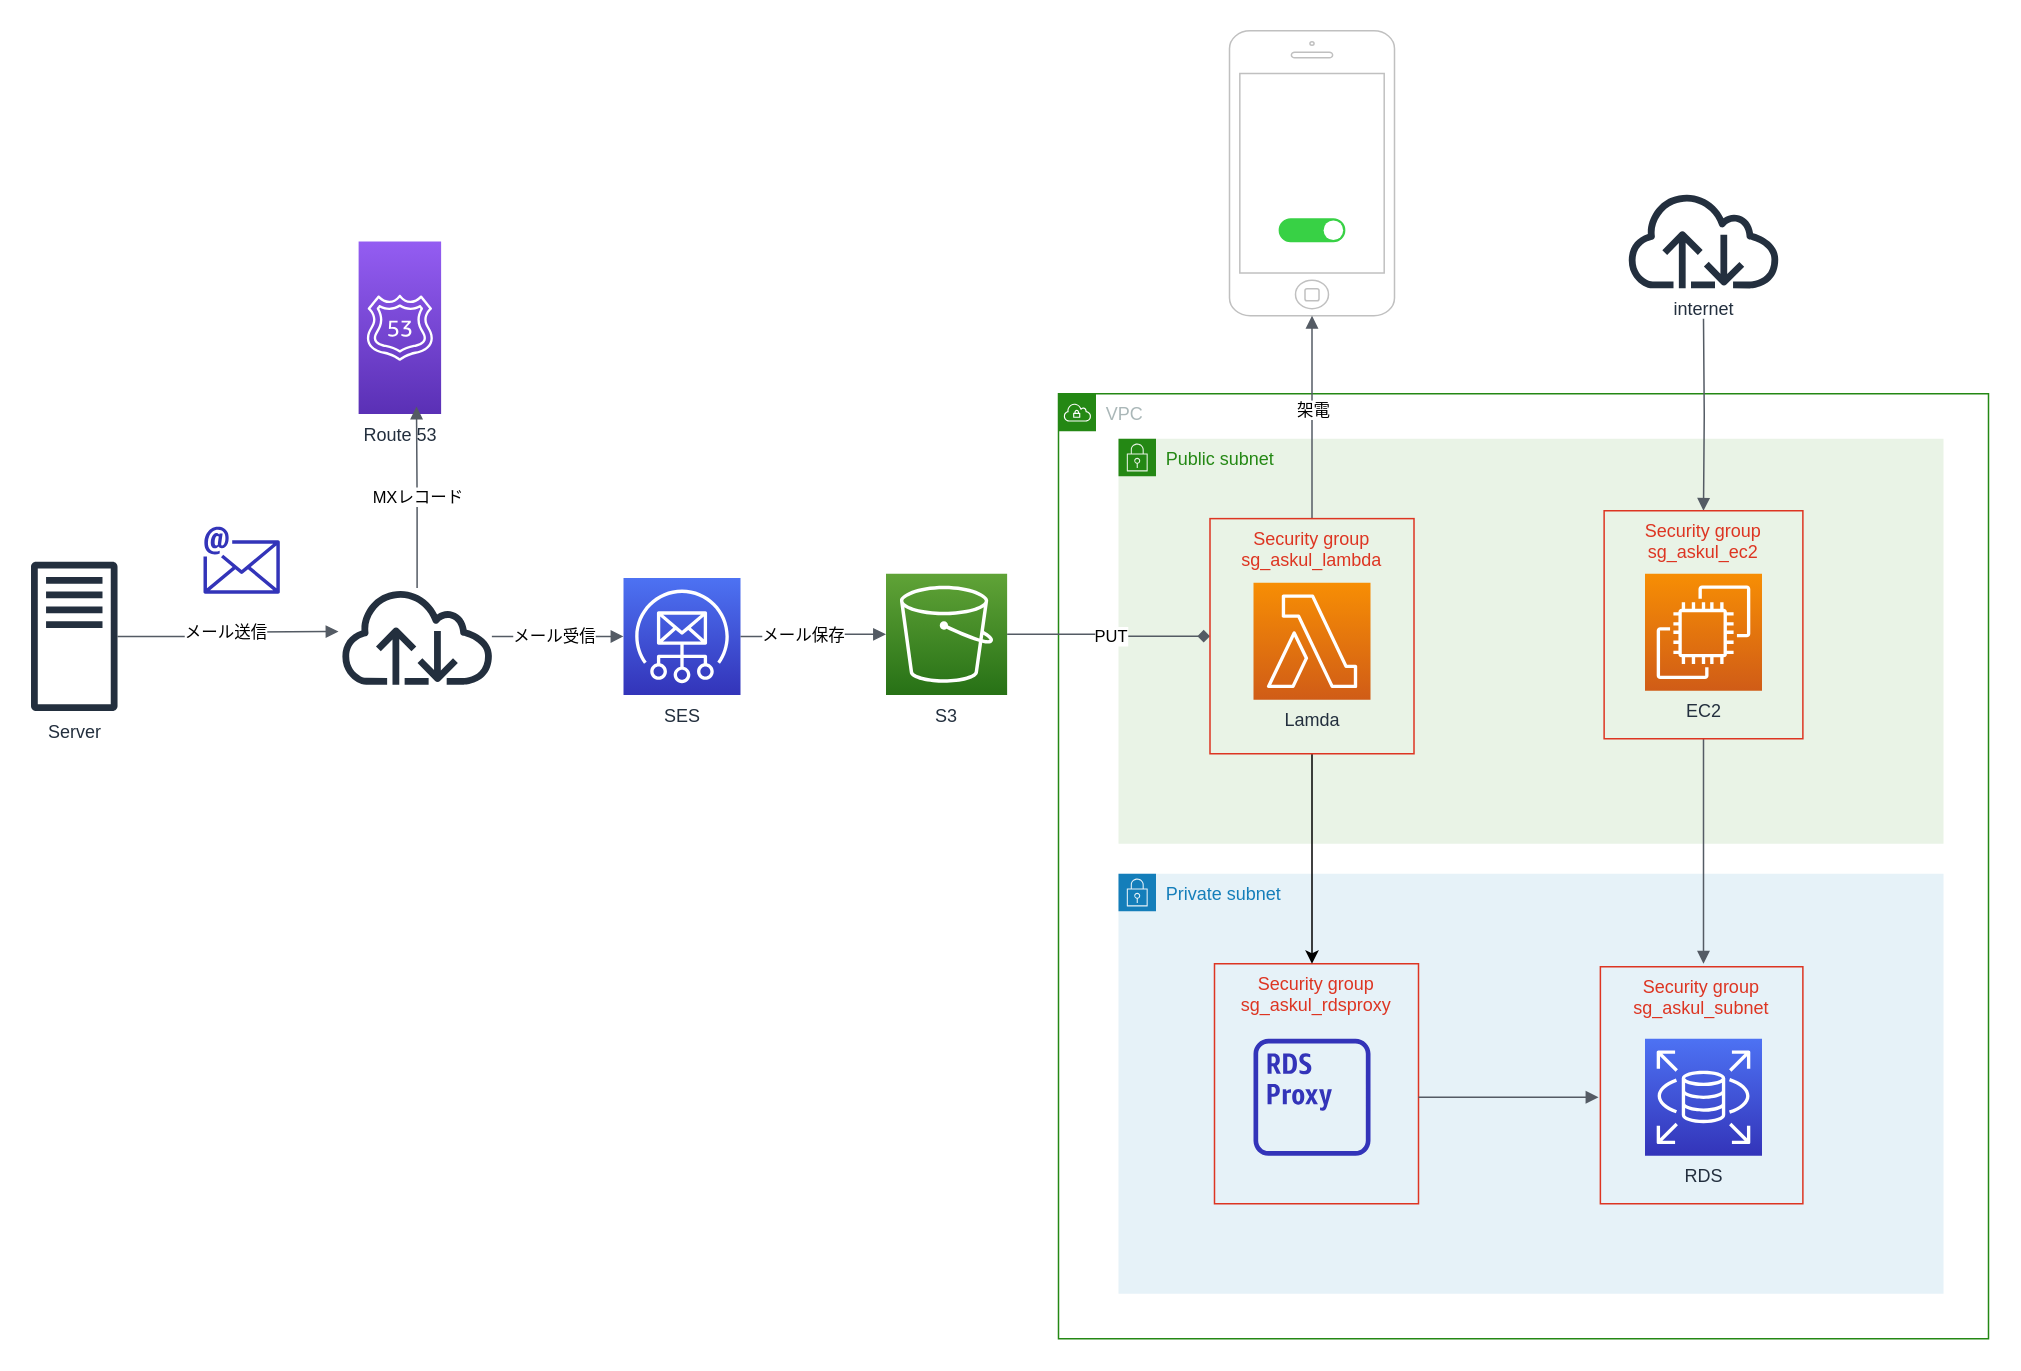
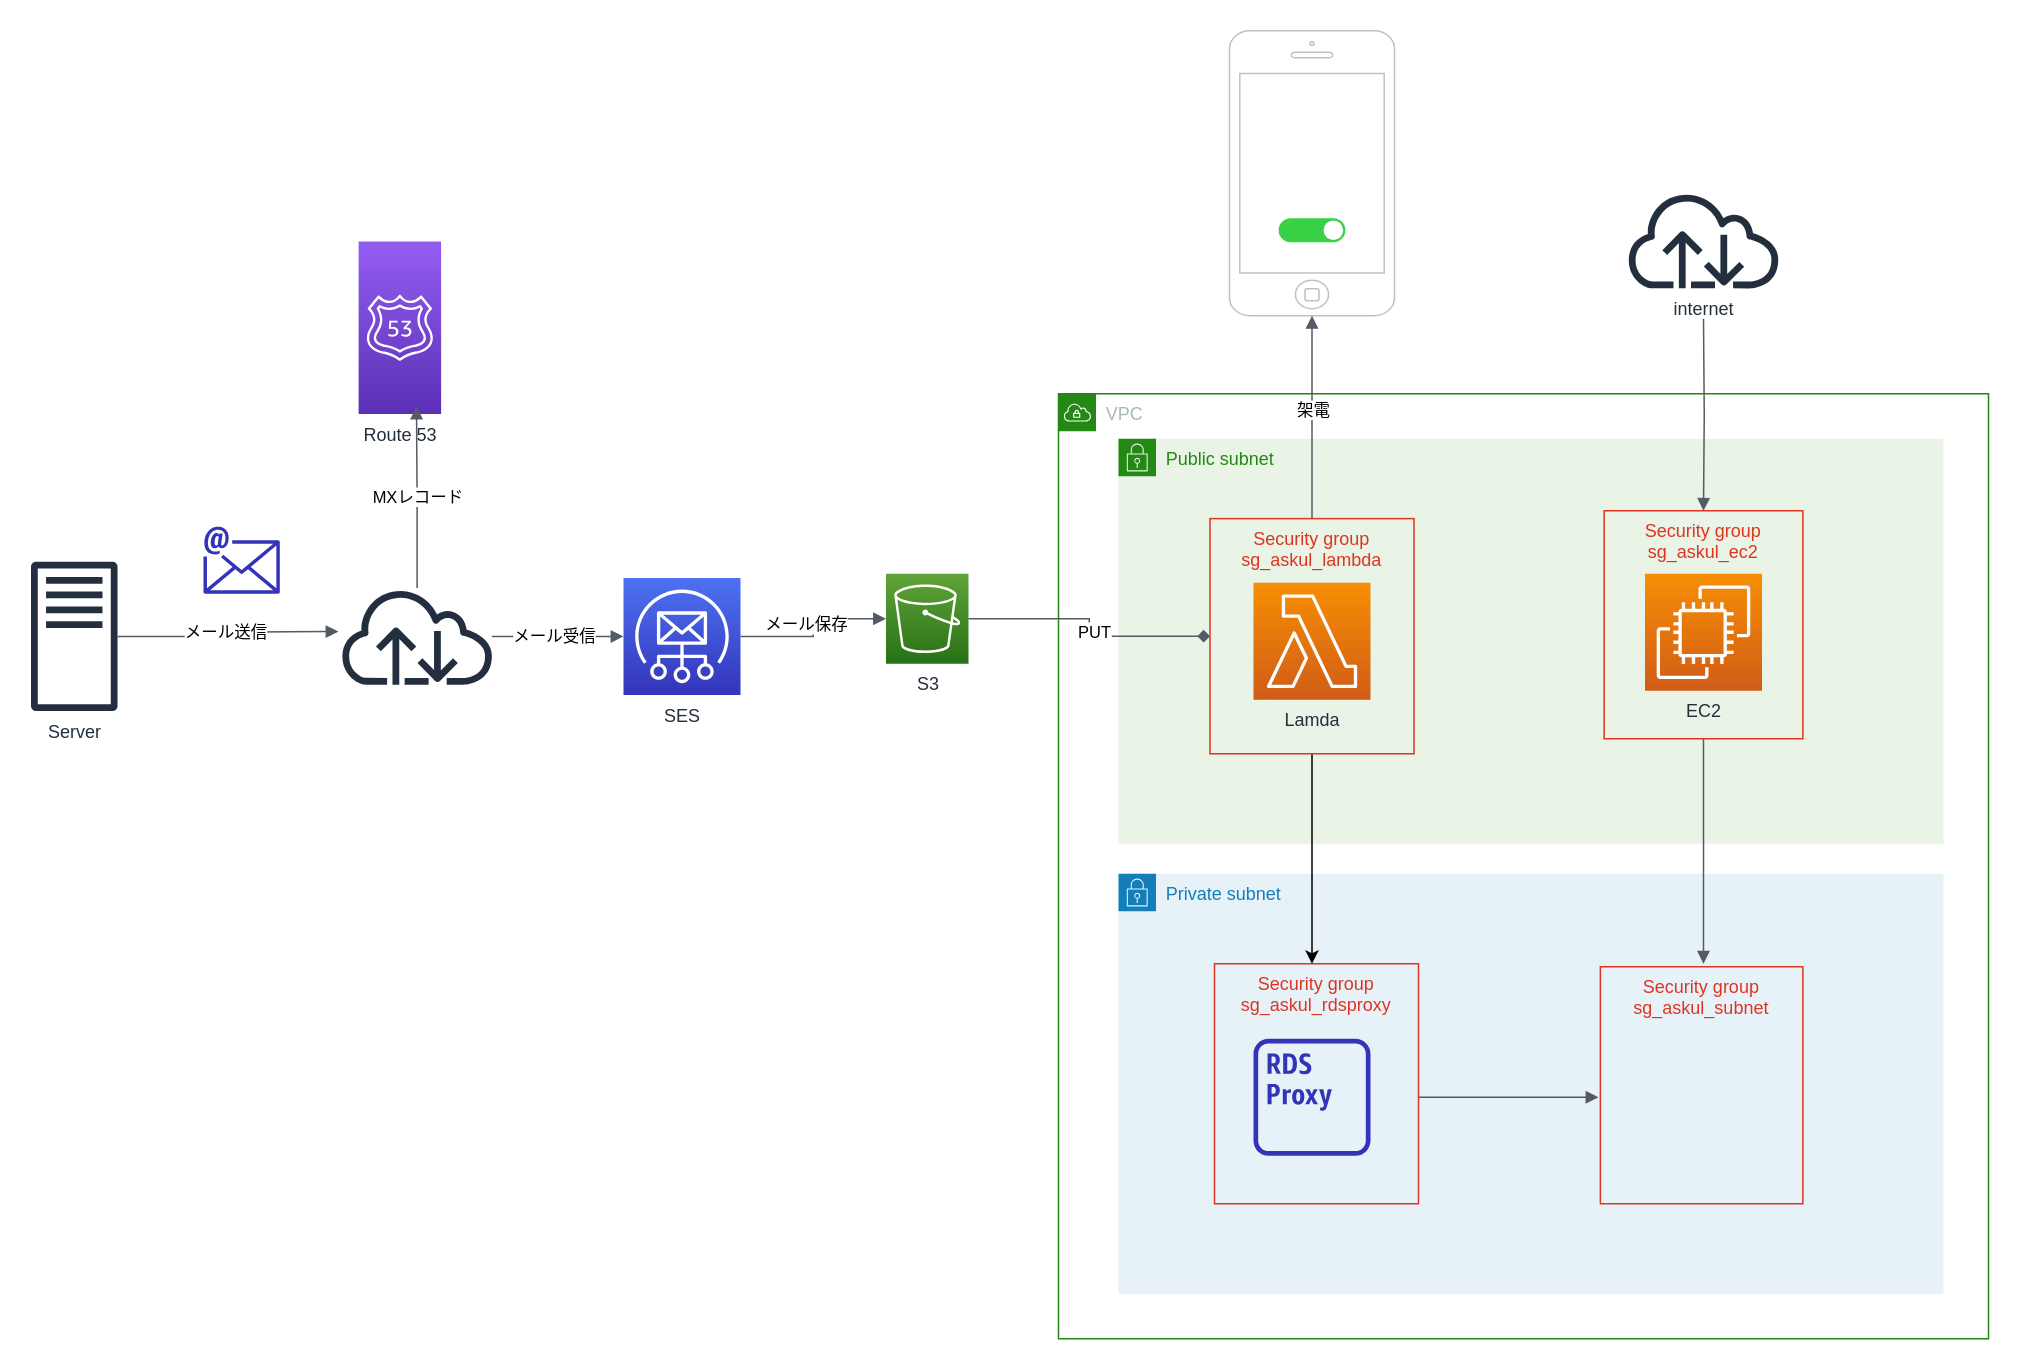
(946, 634) -> (927, 619)
(1703, 1097) -> none
